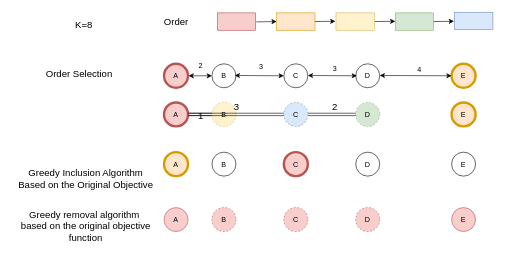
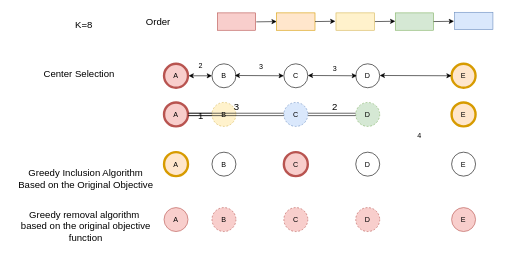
(176, 22) -> (158, 22)
(419, 71) -> (419, 137)
(79, 74) -> (79, 74)
